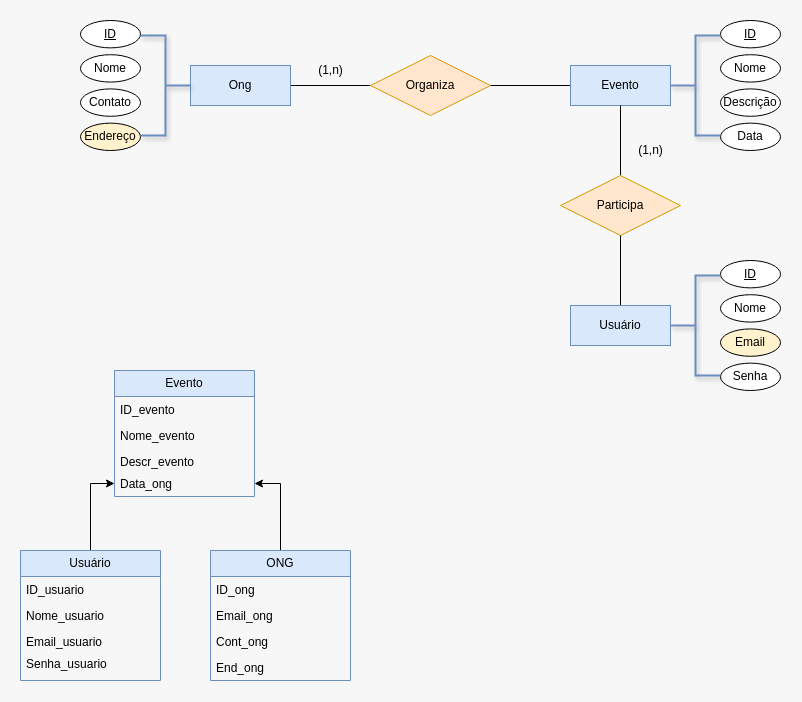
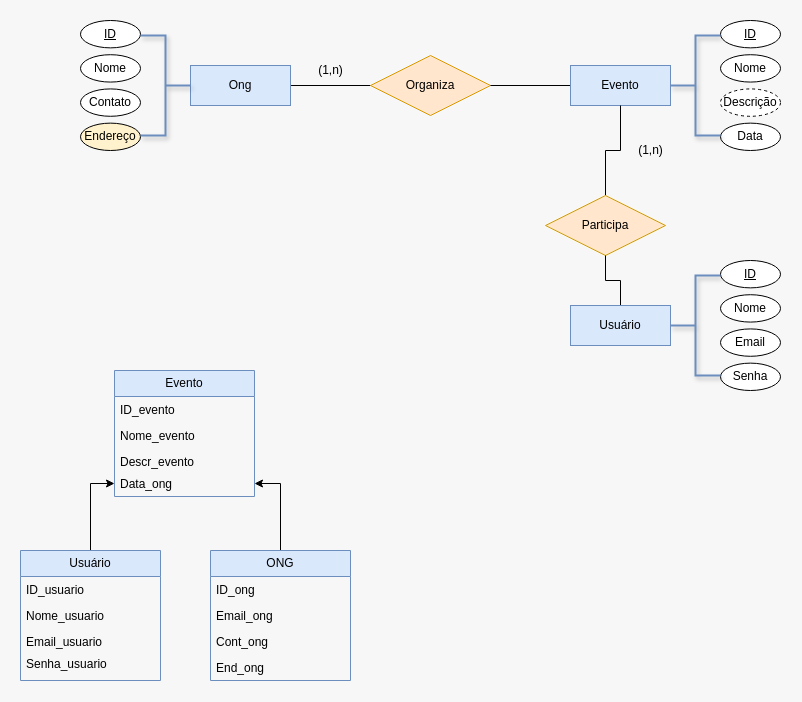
(751, 103) -> (751, 103)
(621, 206) -> (606, 226)
(751, 343) -> (751, 343)
